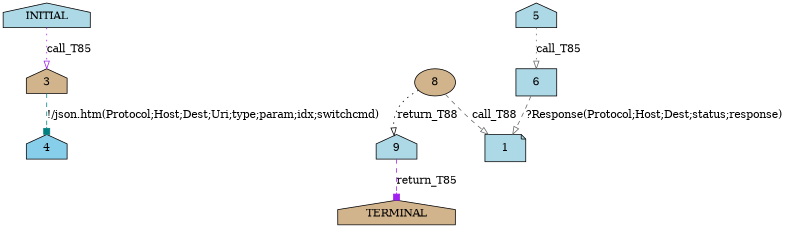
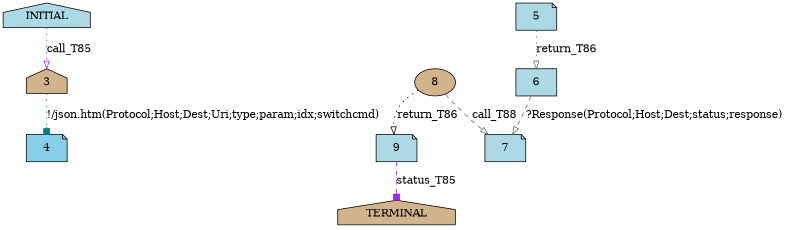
(536, 17) -> (536, 17)
(559, 49) -> (567, 49)
(47, 110) -> (47, 110)
(428, 115) -> (428, 115)
(47, 148) -> (47, 148)
(397, 148) -> (397, 148)
(505, 148) -> (505, 148)
(427, 181) -> (426, 181)
